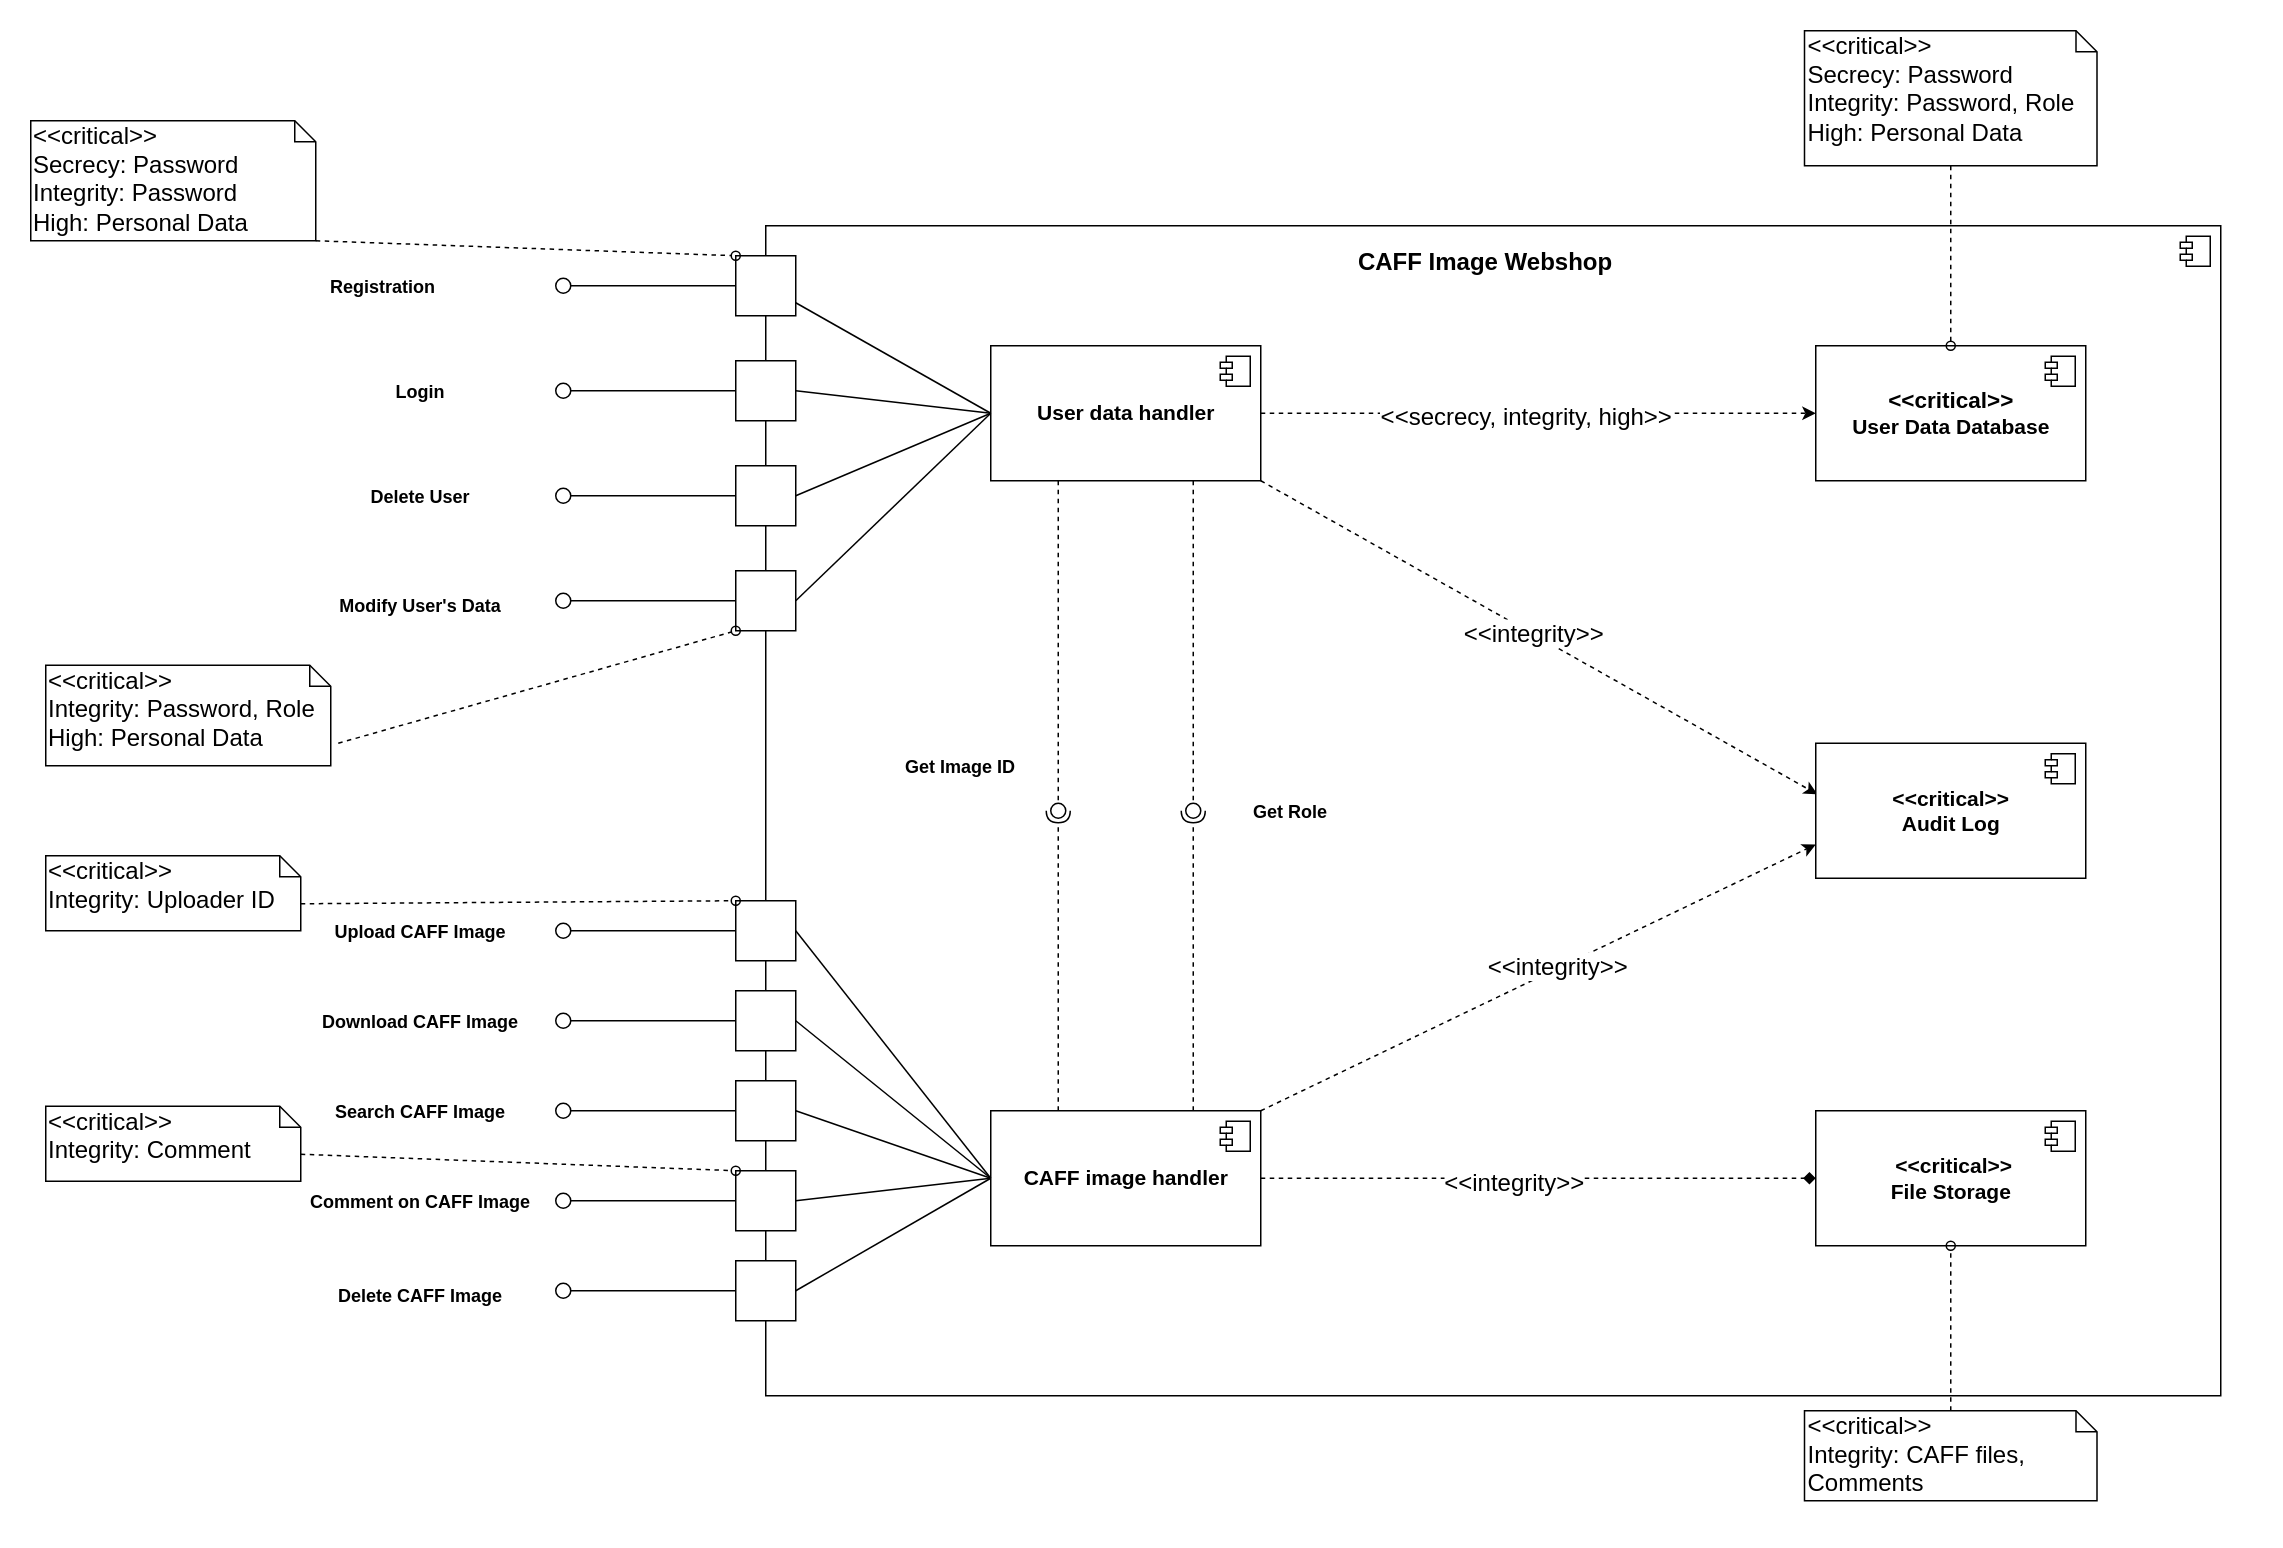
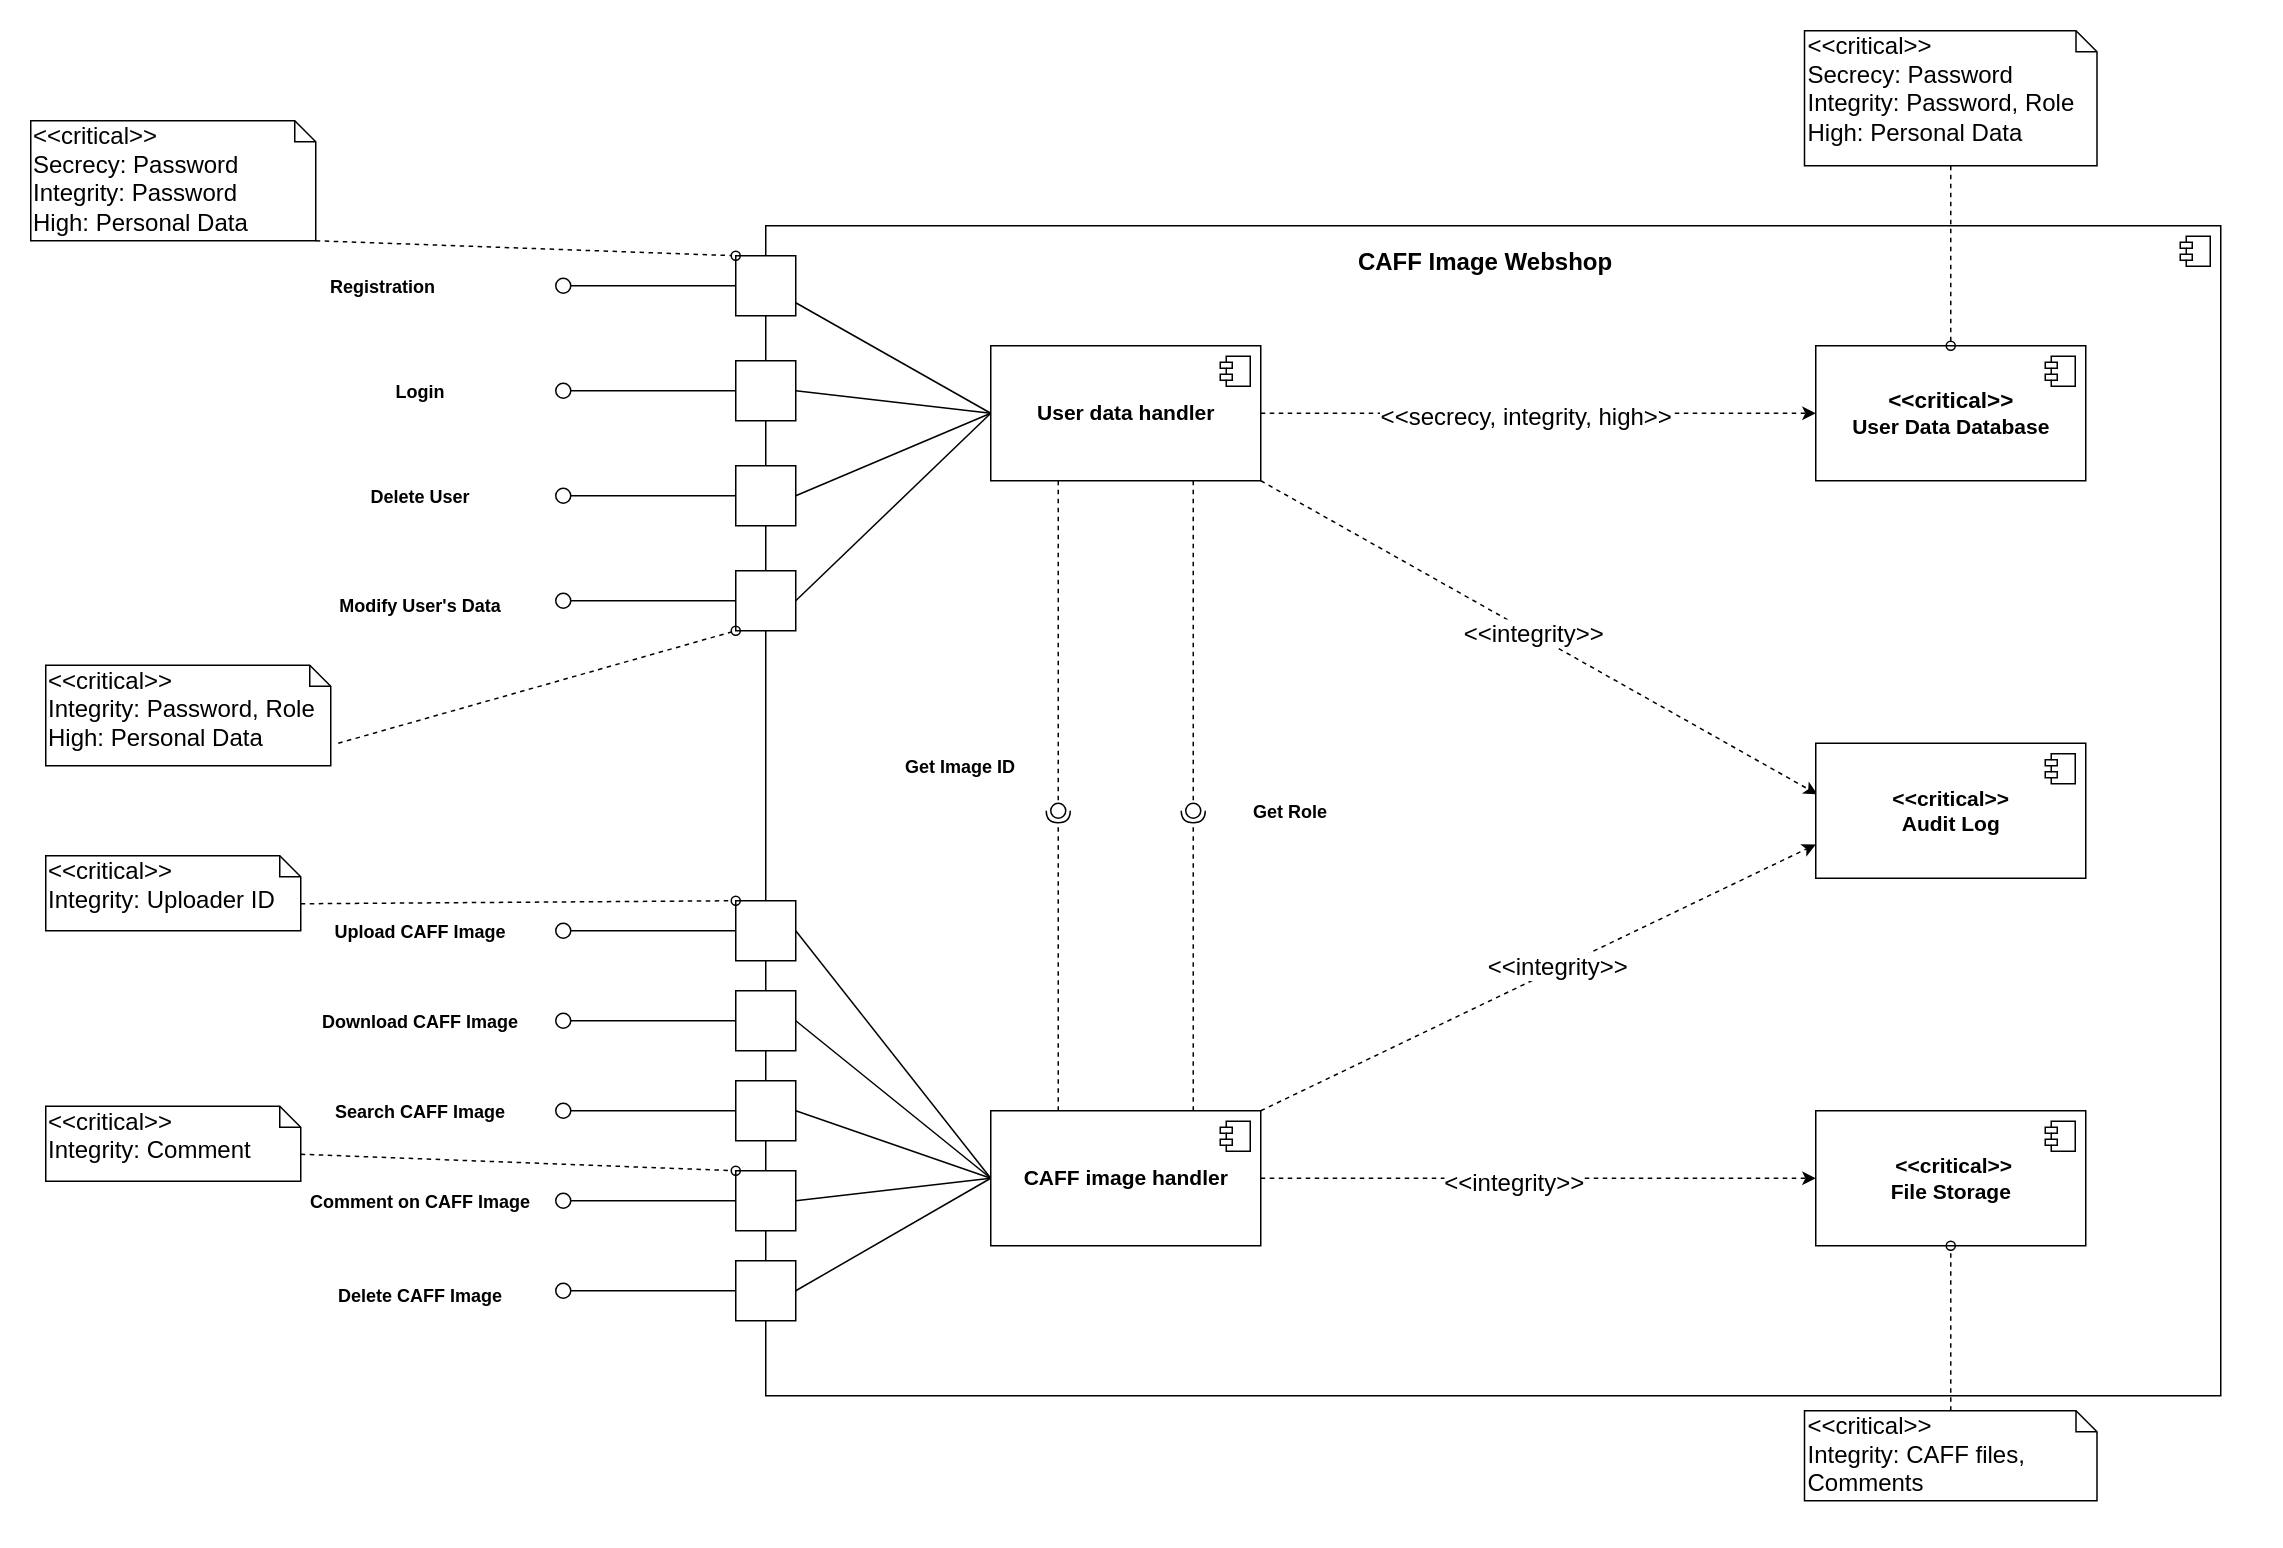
(1803, 1178) -> (1804, 1178)
